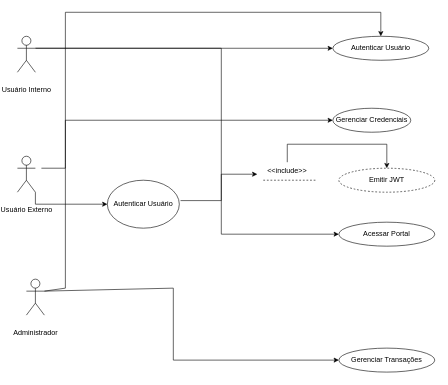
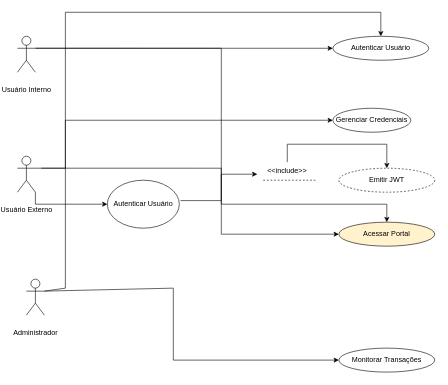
none -> (386, 204)
(387, 234) -> (387, 234)
(387, 360) -> (387, 360)
